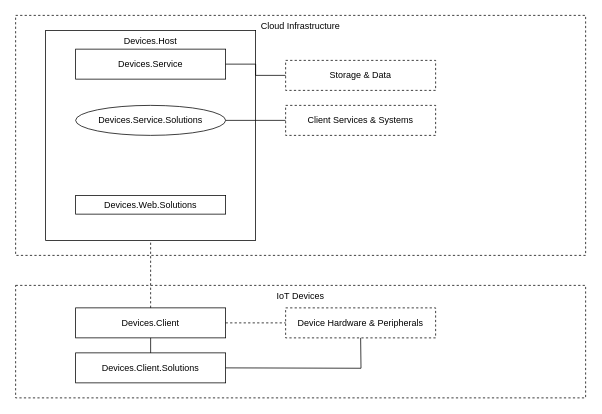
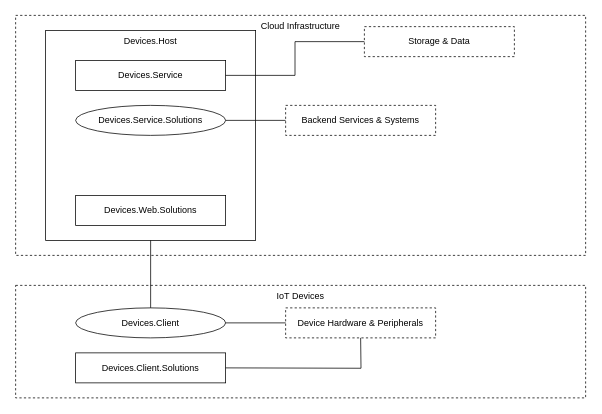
(150, 64) -> (150, 75)
(360, 75) -> (439, 42)
(360, 120) -> (360, 120)
(150, 205) -> (150, 210)
(150, 274) -> (150, 274)
(150, 323) -> (150, 323)
(255, 323) -> (255, 323)
(150, 345) -> none
